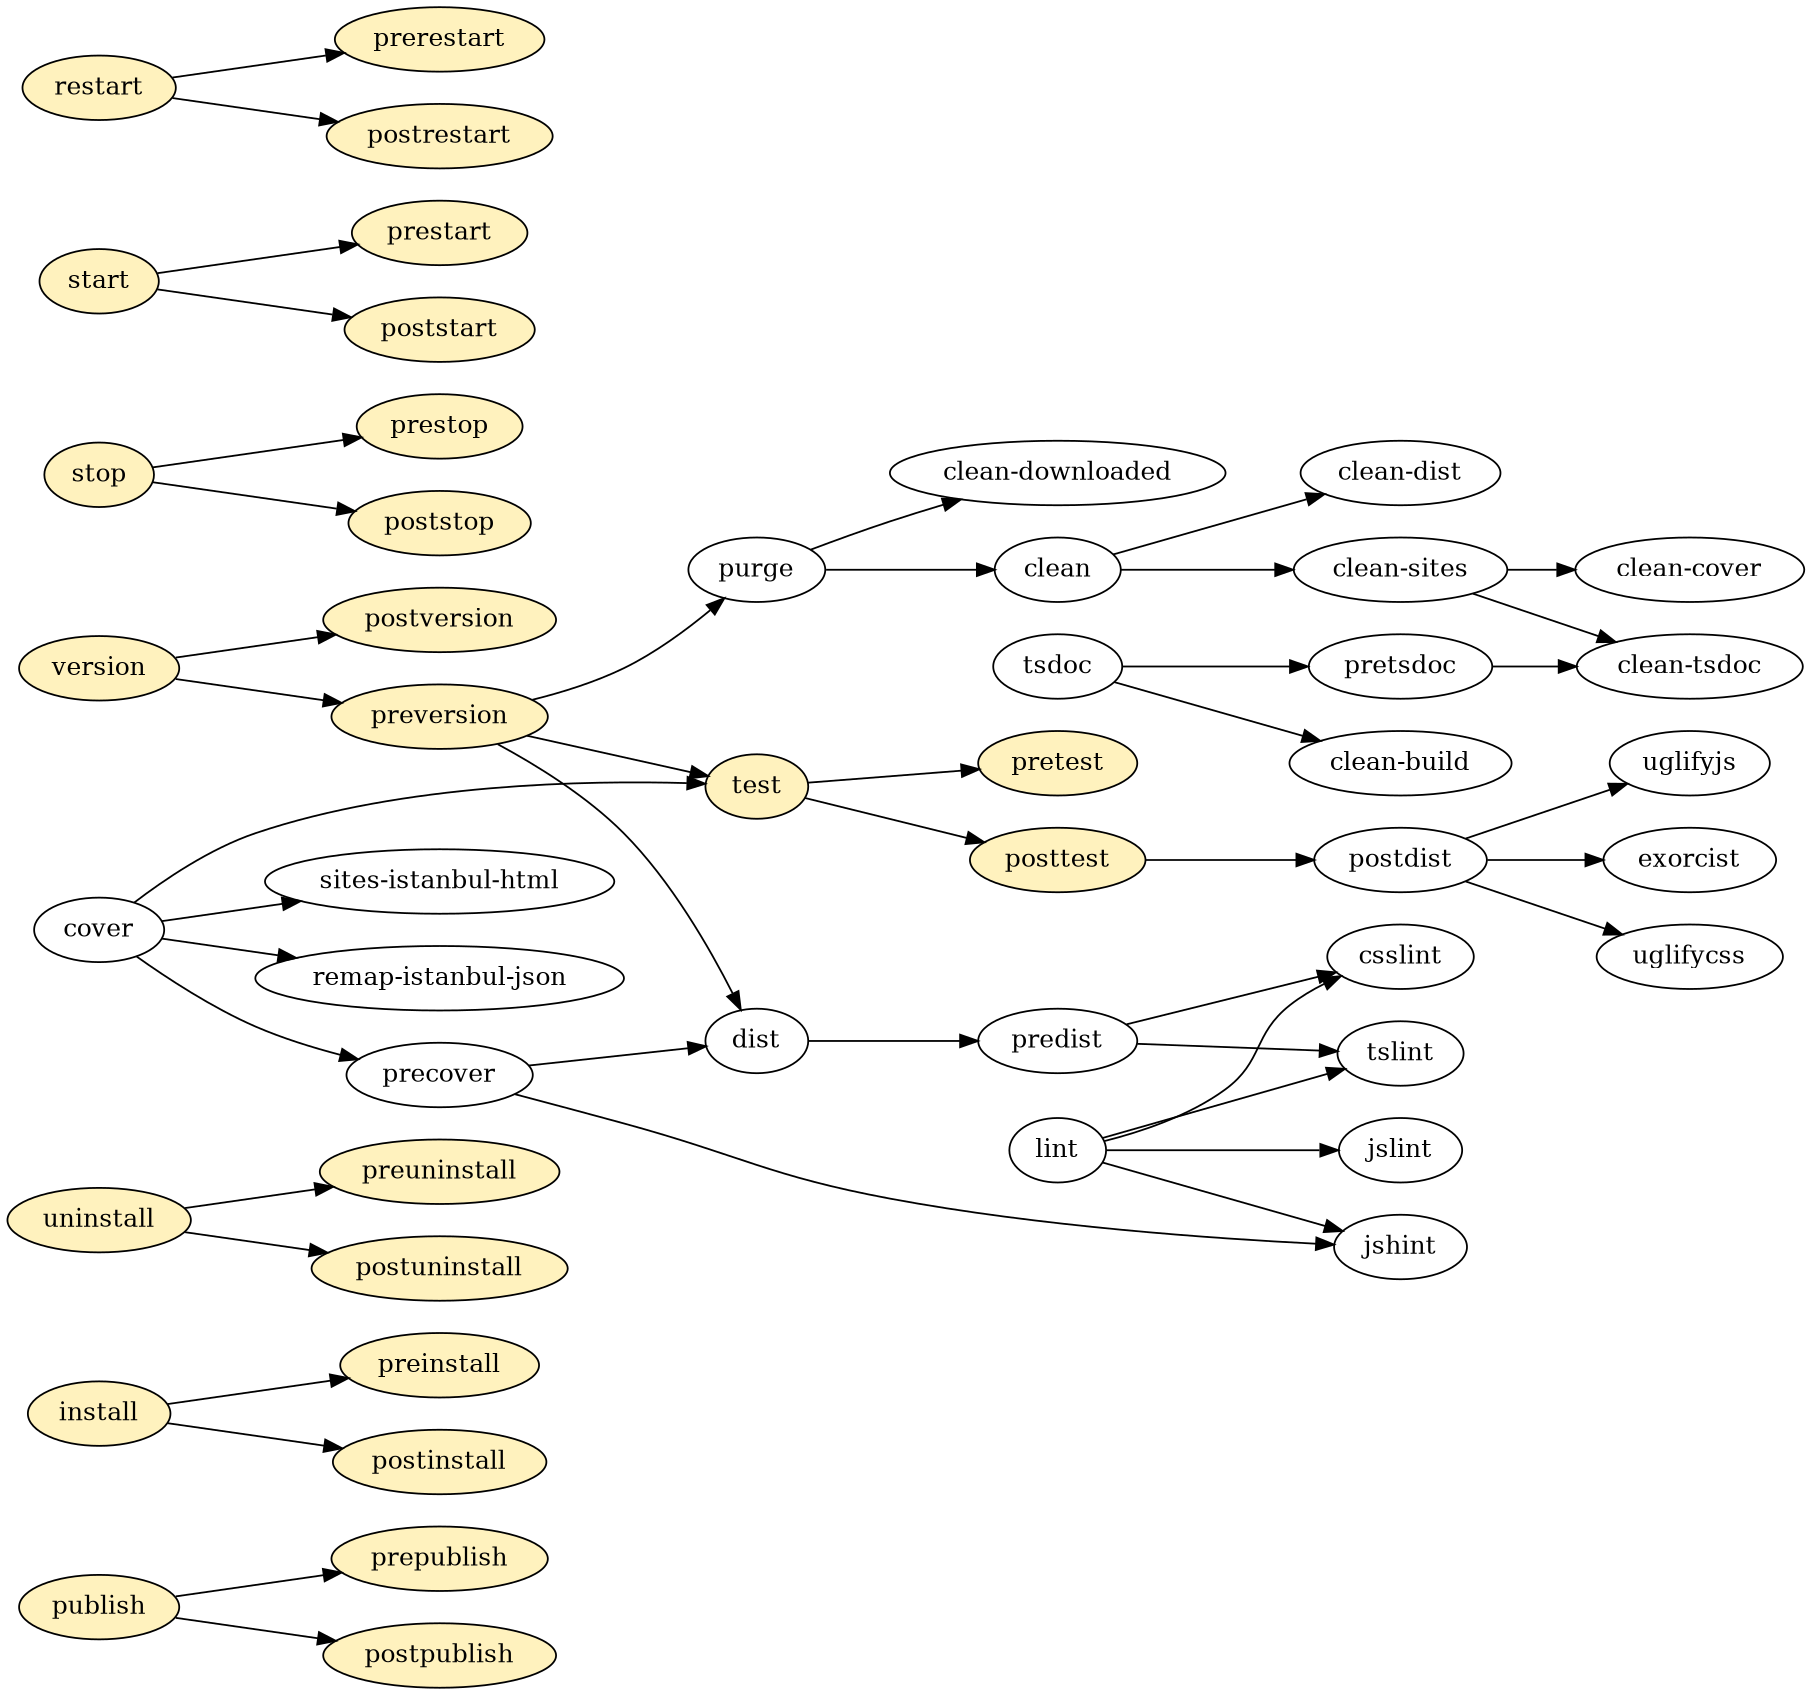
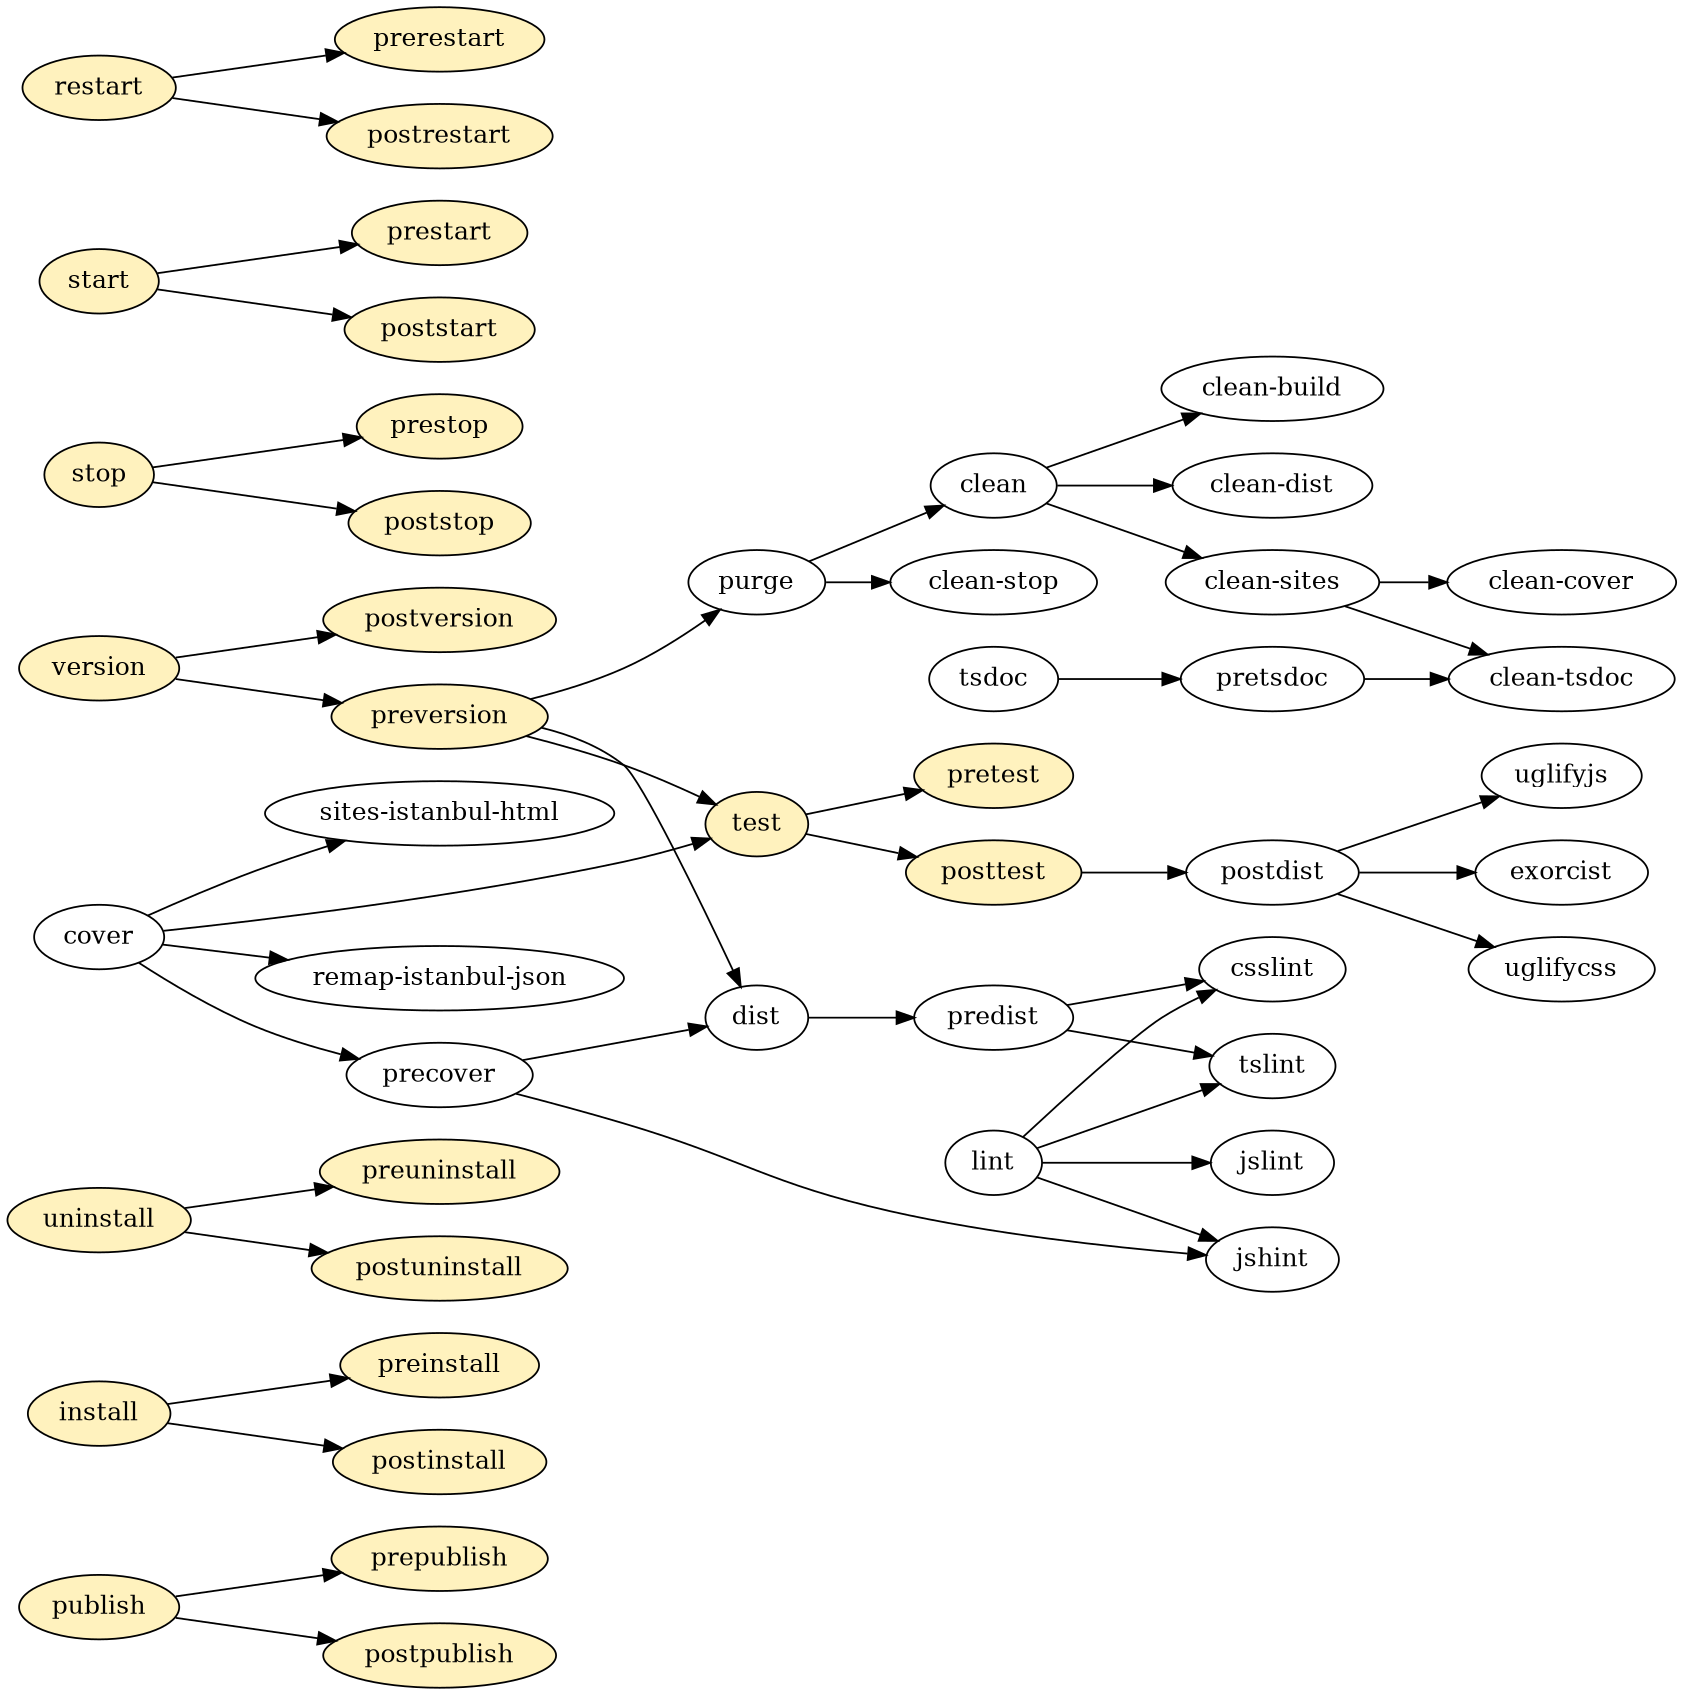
(1058, 473) -> (994, 582)
(1208, 709) -> (1115, 444)
